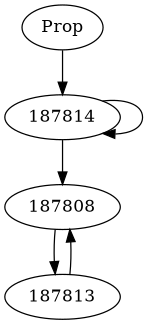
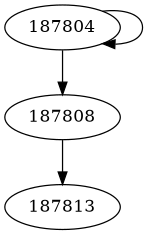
(63, 27) -> none
(63, 117) -> (63, 27)
(71, 258) -> none
